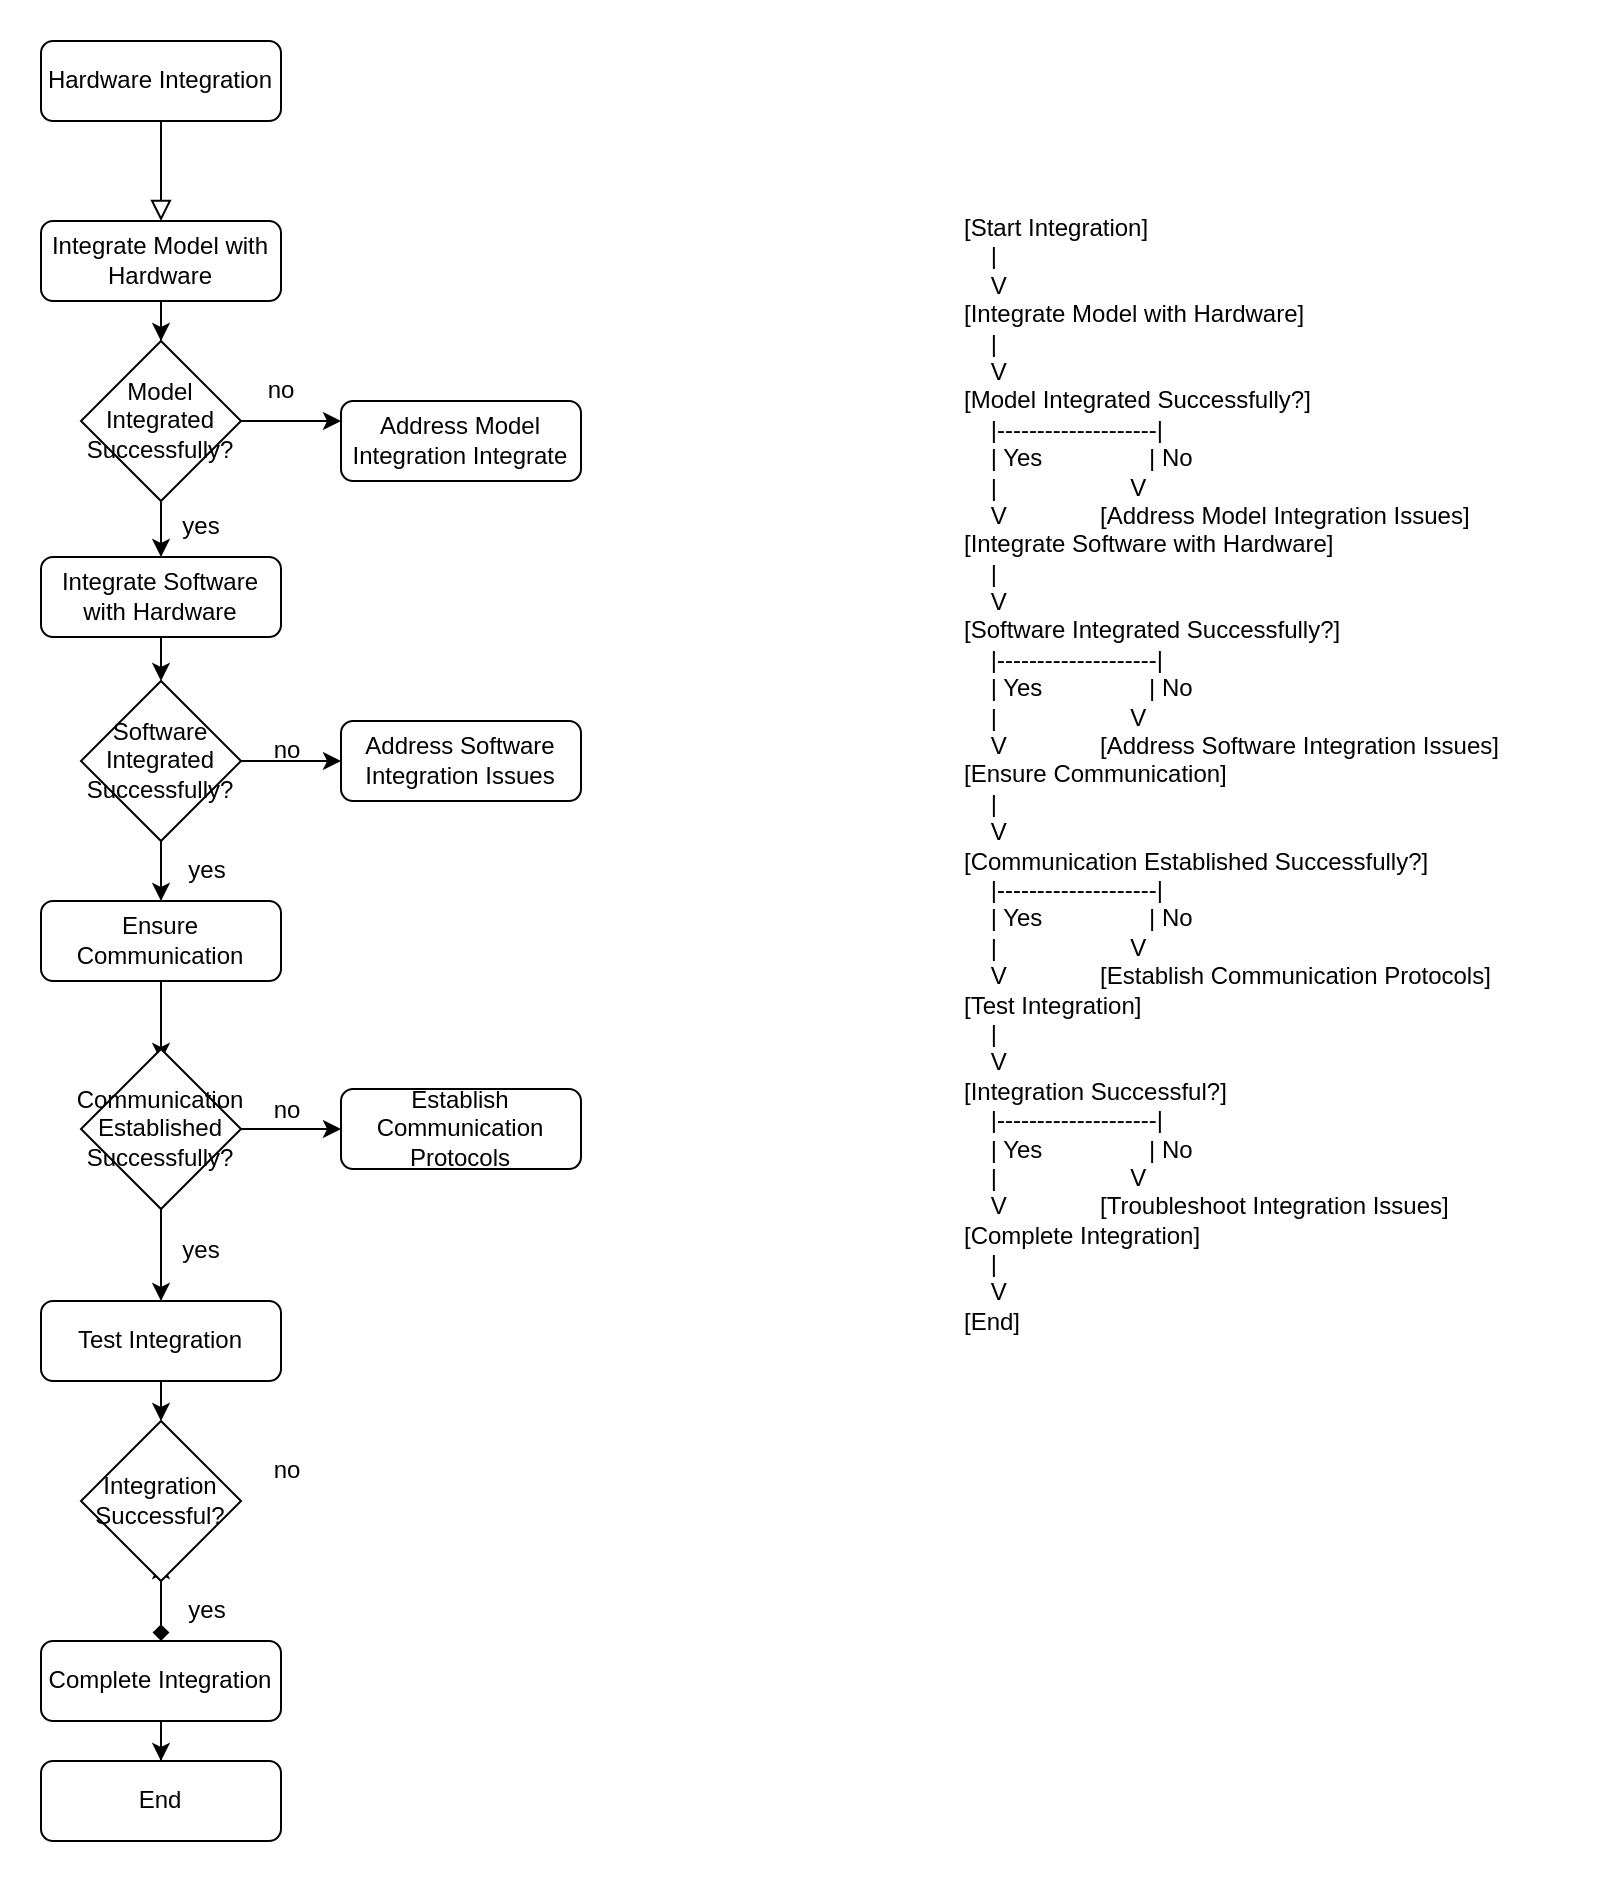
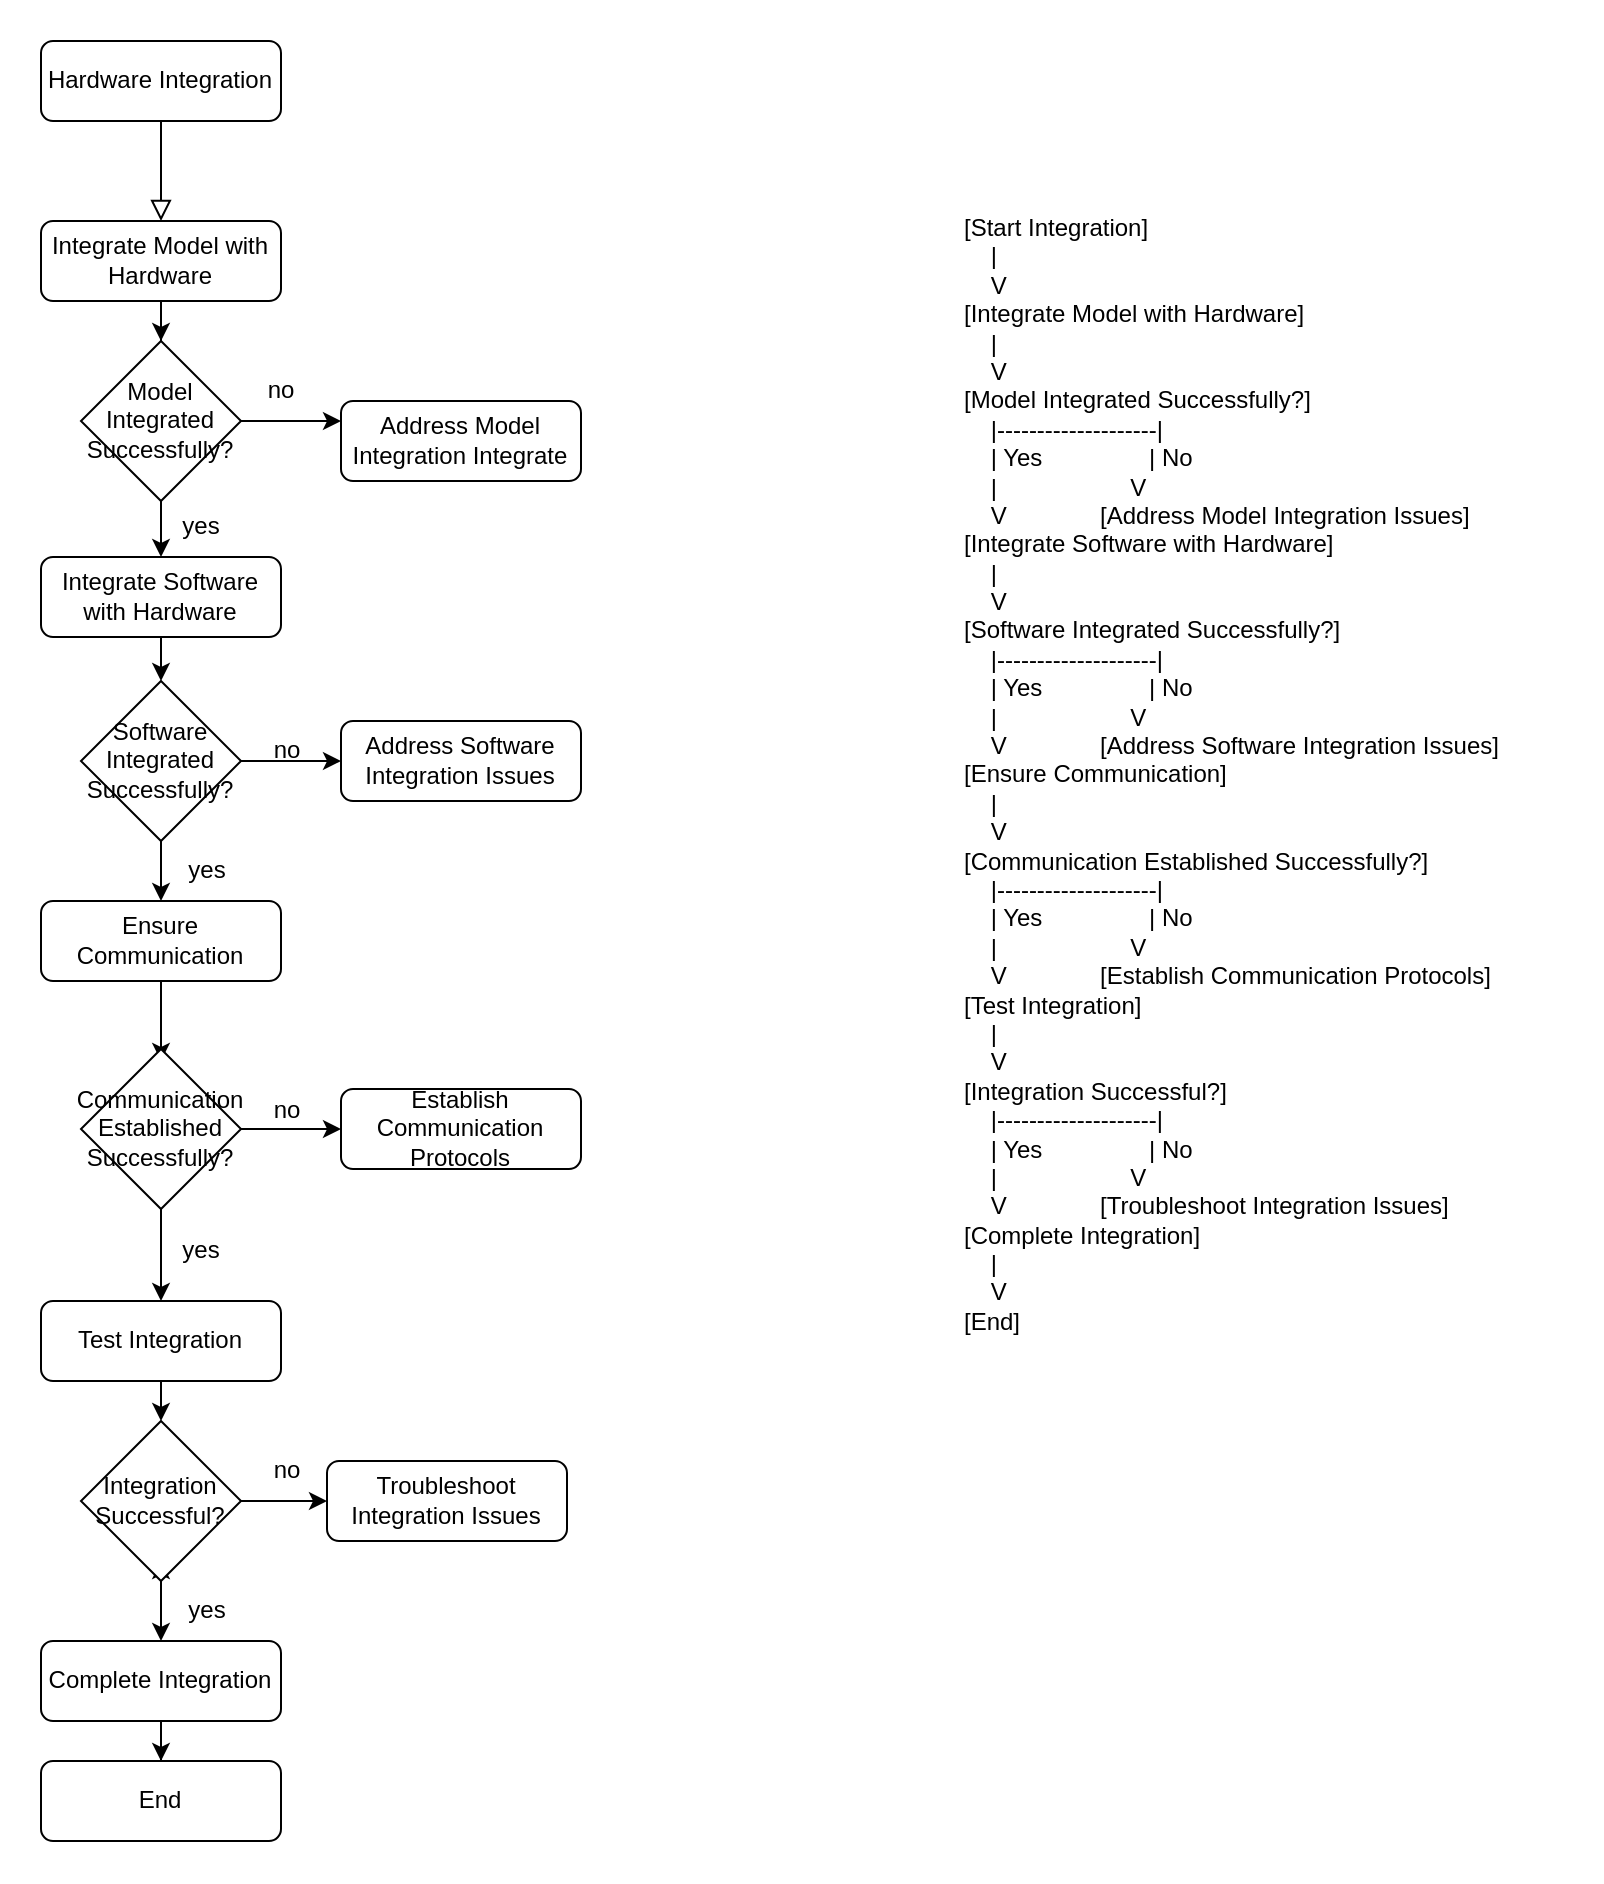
none -> (277, 1501)
none -> (447, 1501)
(161, 1625) -> (161, 1626)
